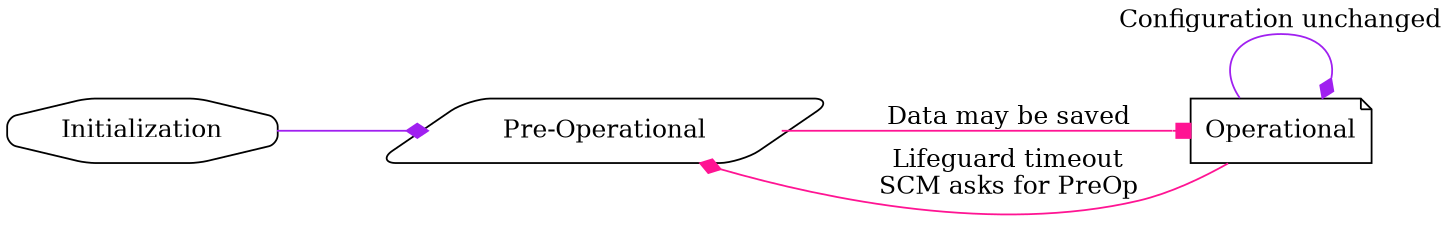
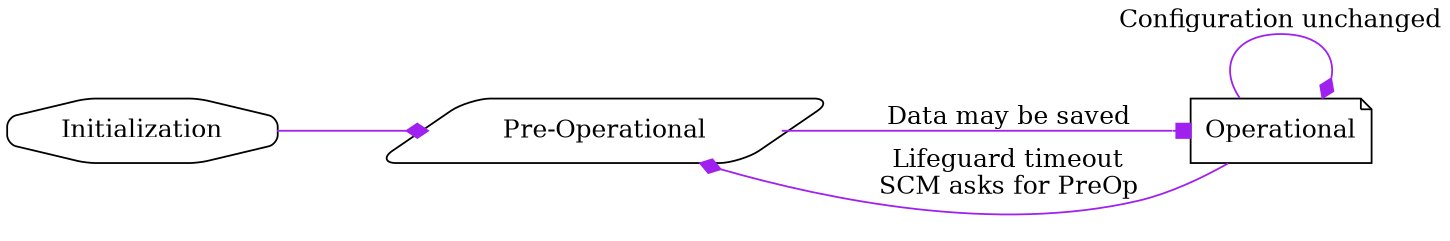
(977, 131) -> (977, 131)
(977, 214) -> (977, 214)
